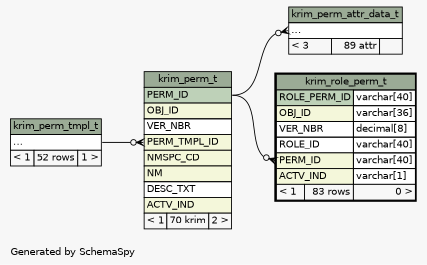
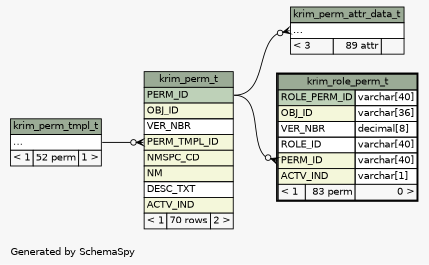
(56, 158) -> (56, 158)
(332, 192) -> (332, 192)
(188, 221) -> (189, 221)
